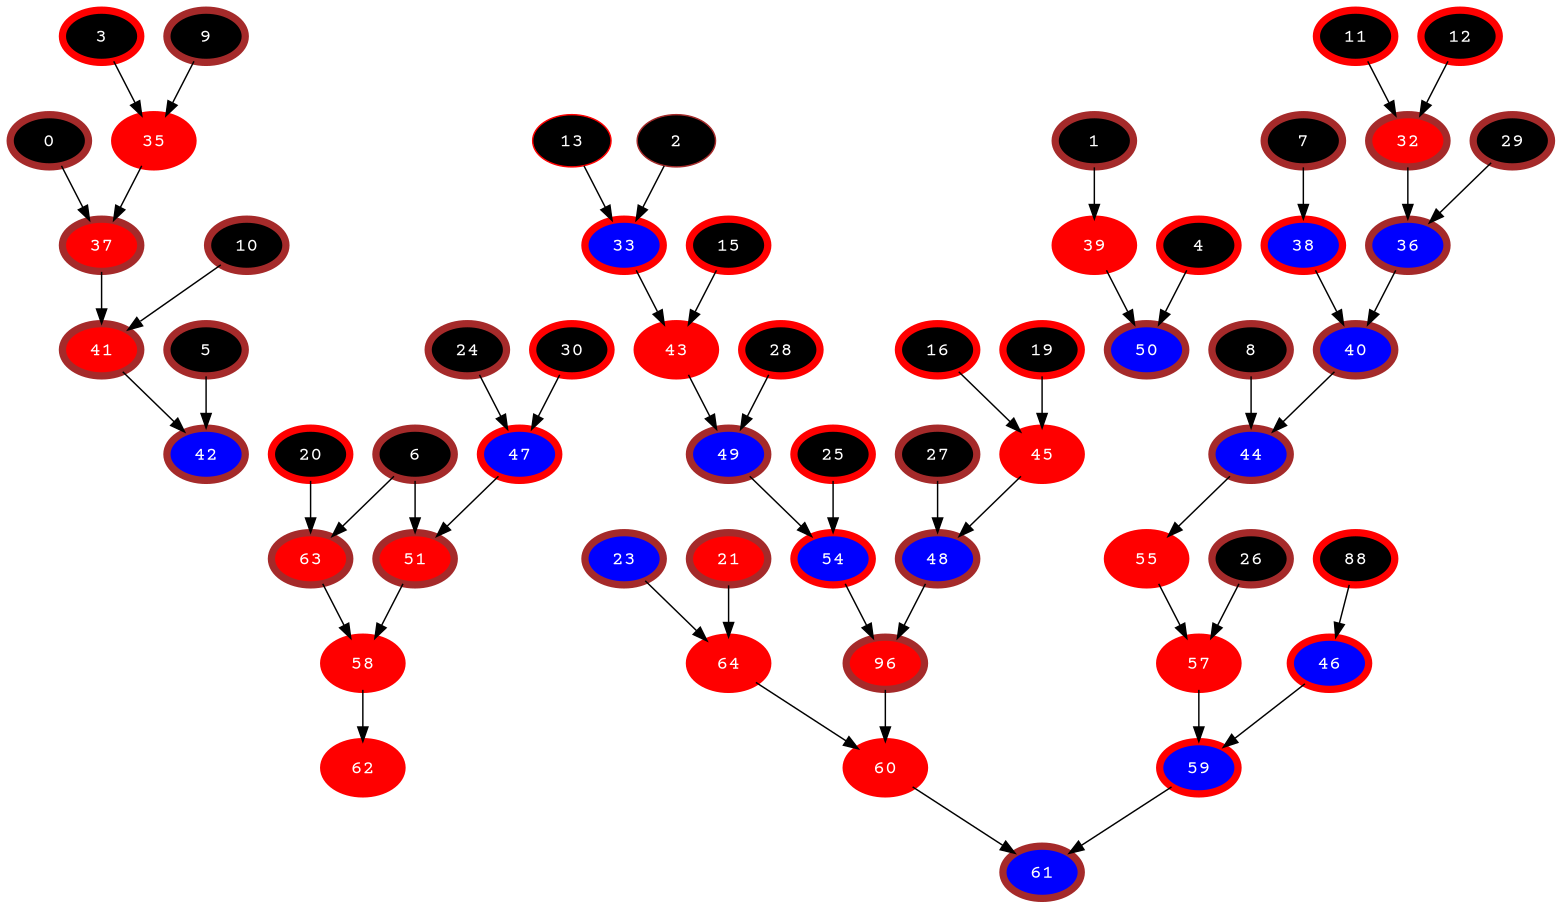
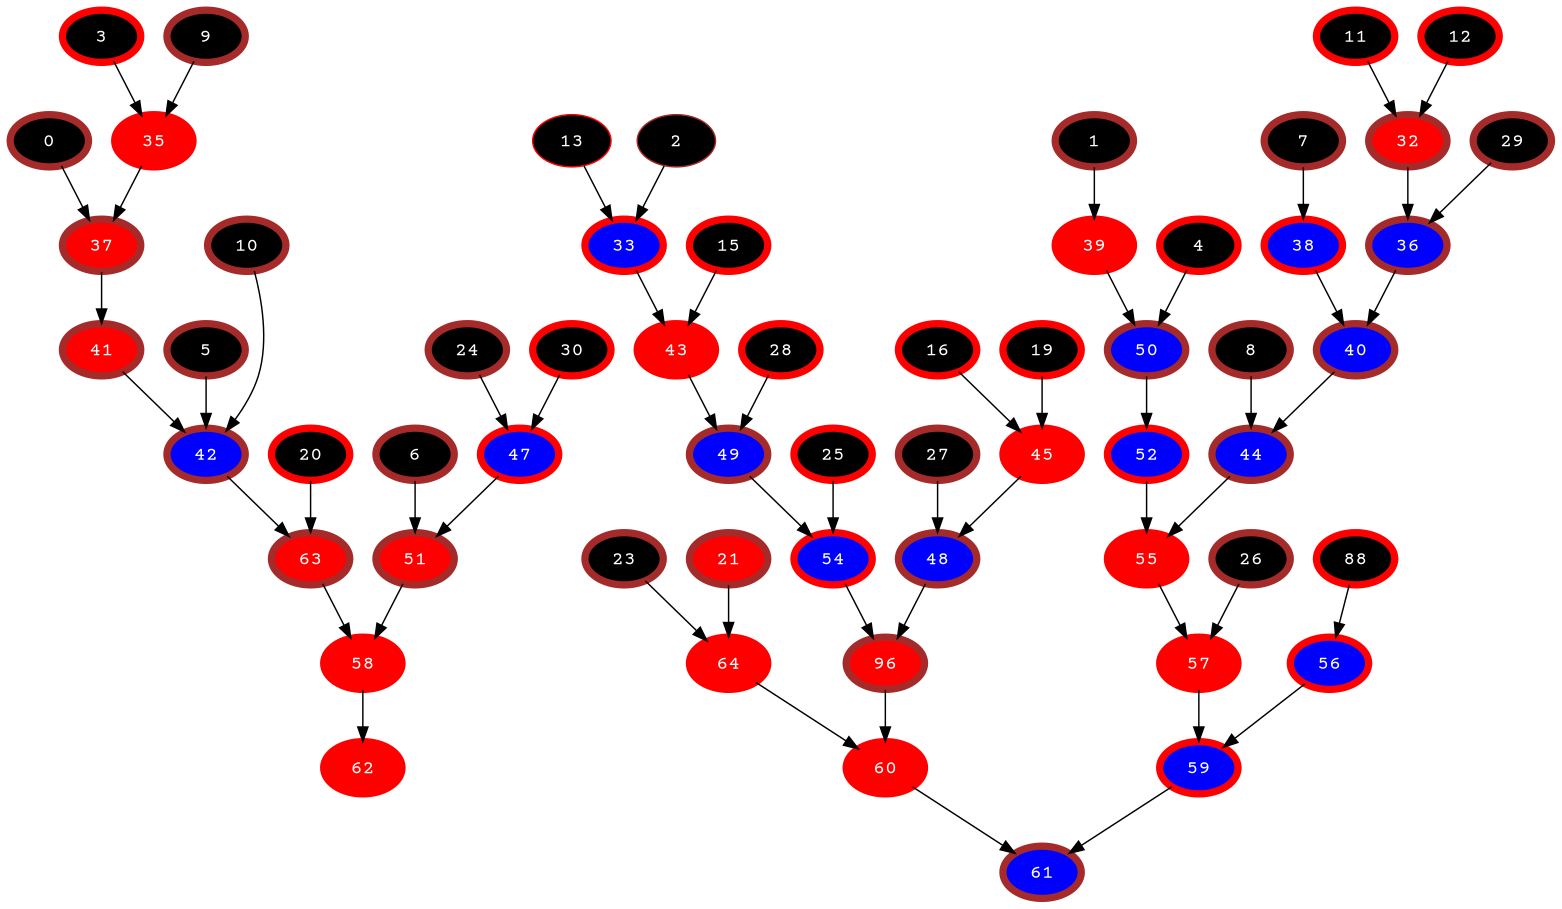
(181, 293) -> (263, 348)
none -> (1147, 454)
(368, 501) -> (253, 501)
(624, 559) -> (624, 559)
(1329, 663) -> (1329, 663)
